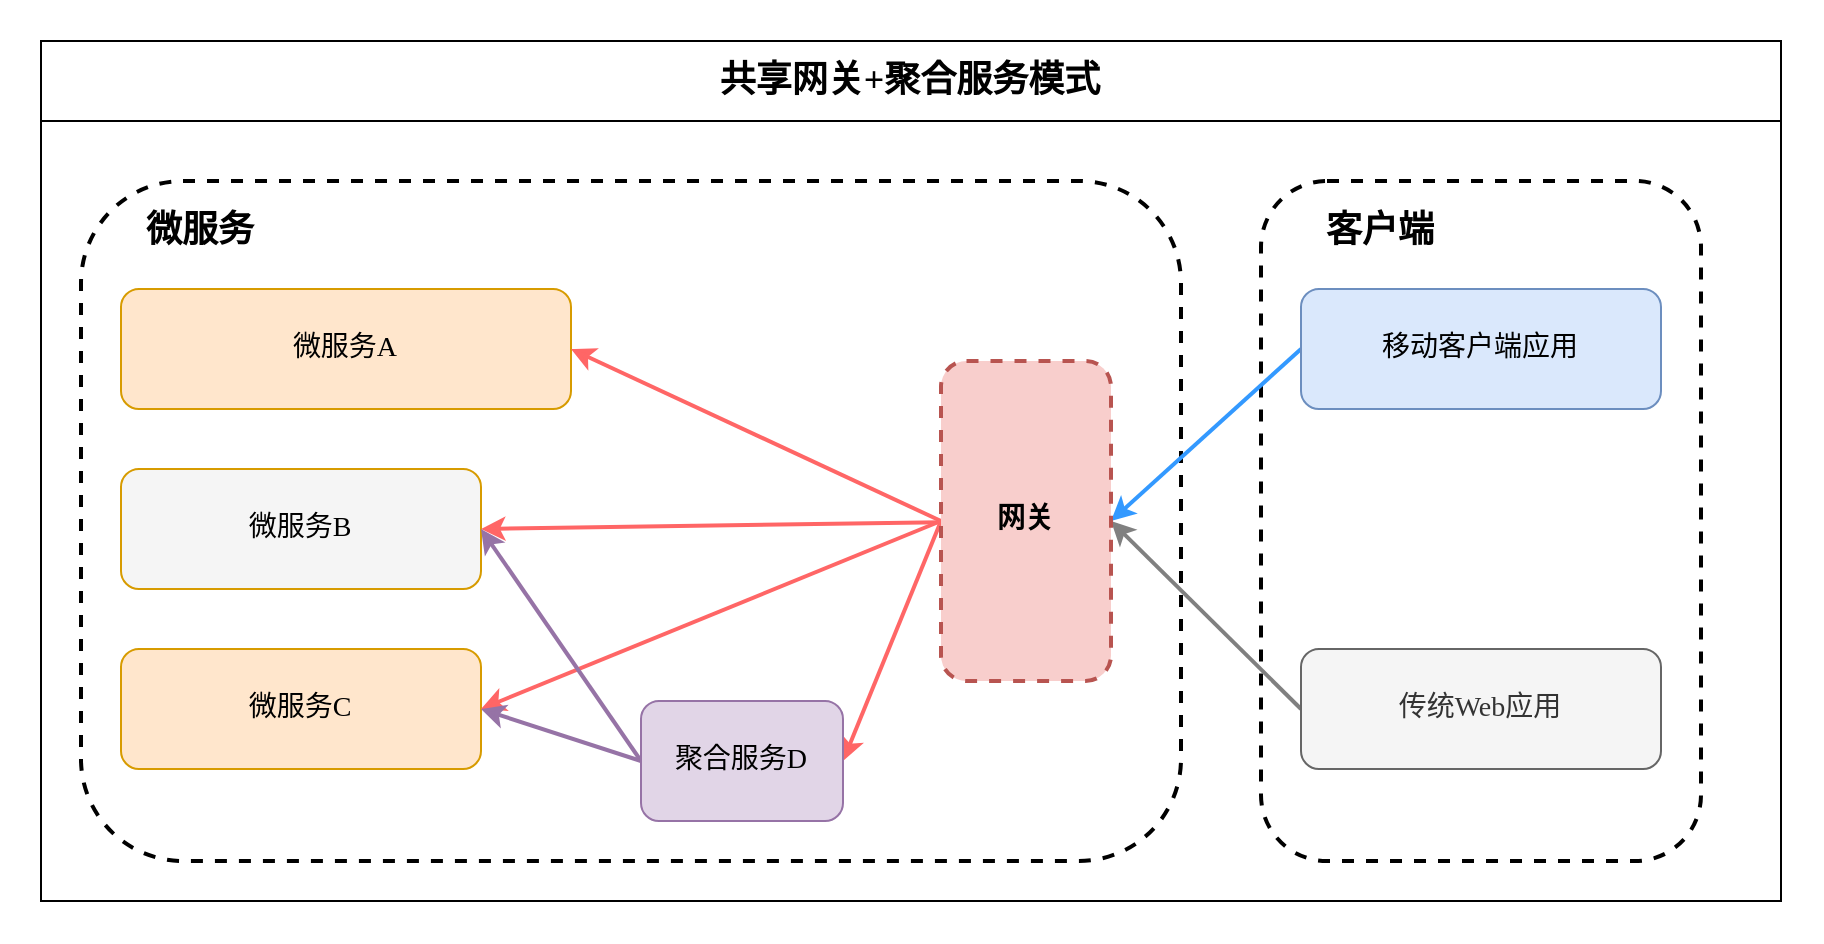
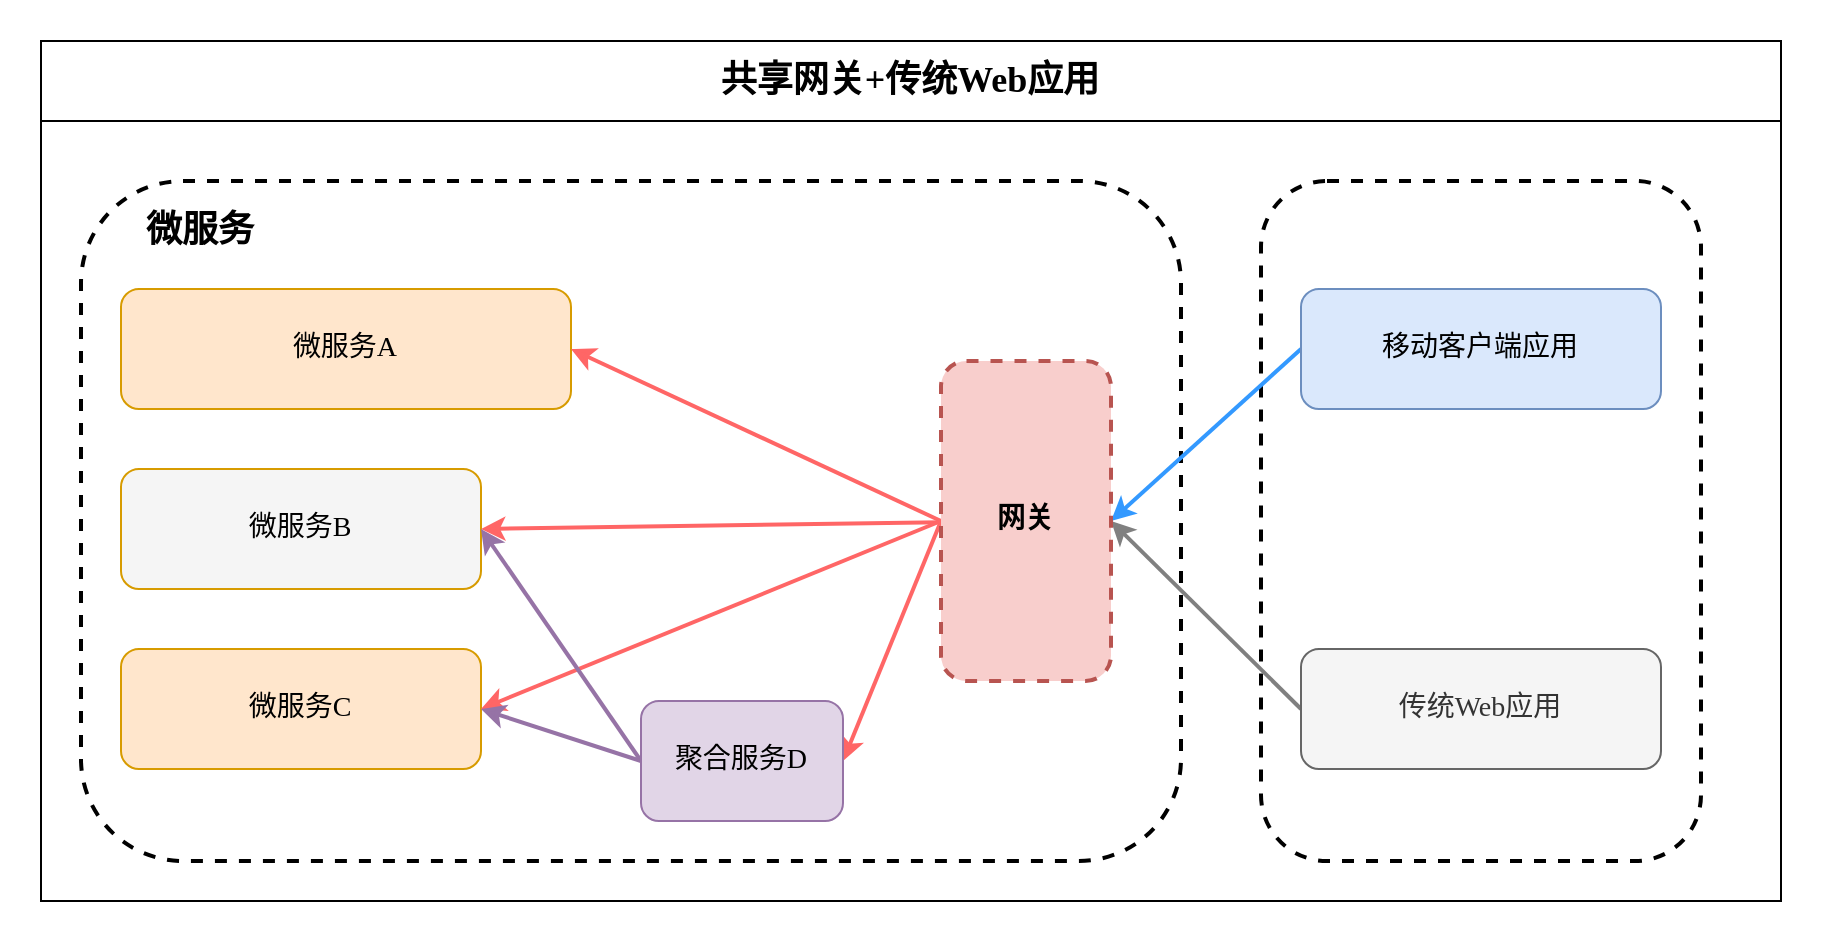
(911, 81) -> (911, 81)
(1381, 231) -> none
